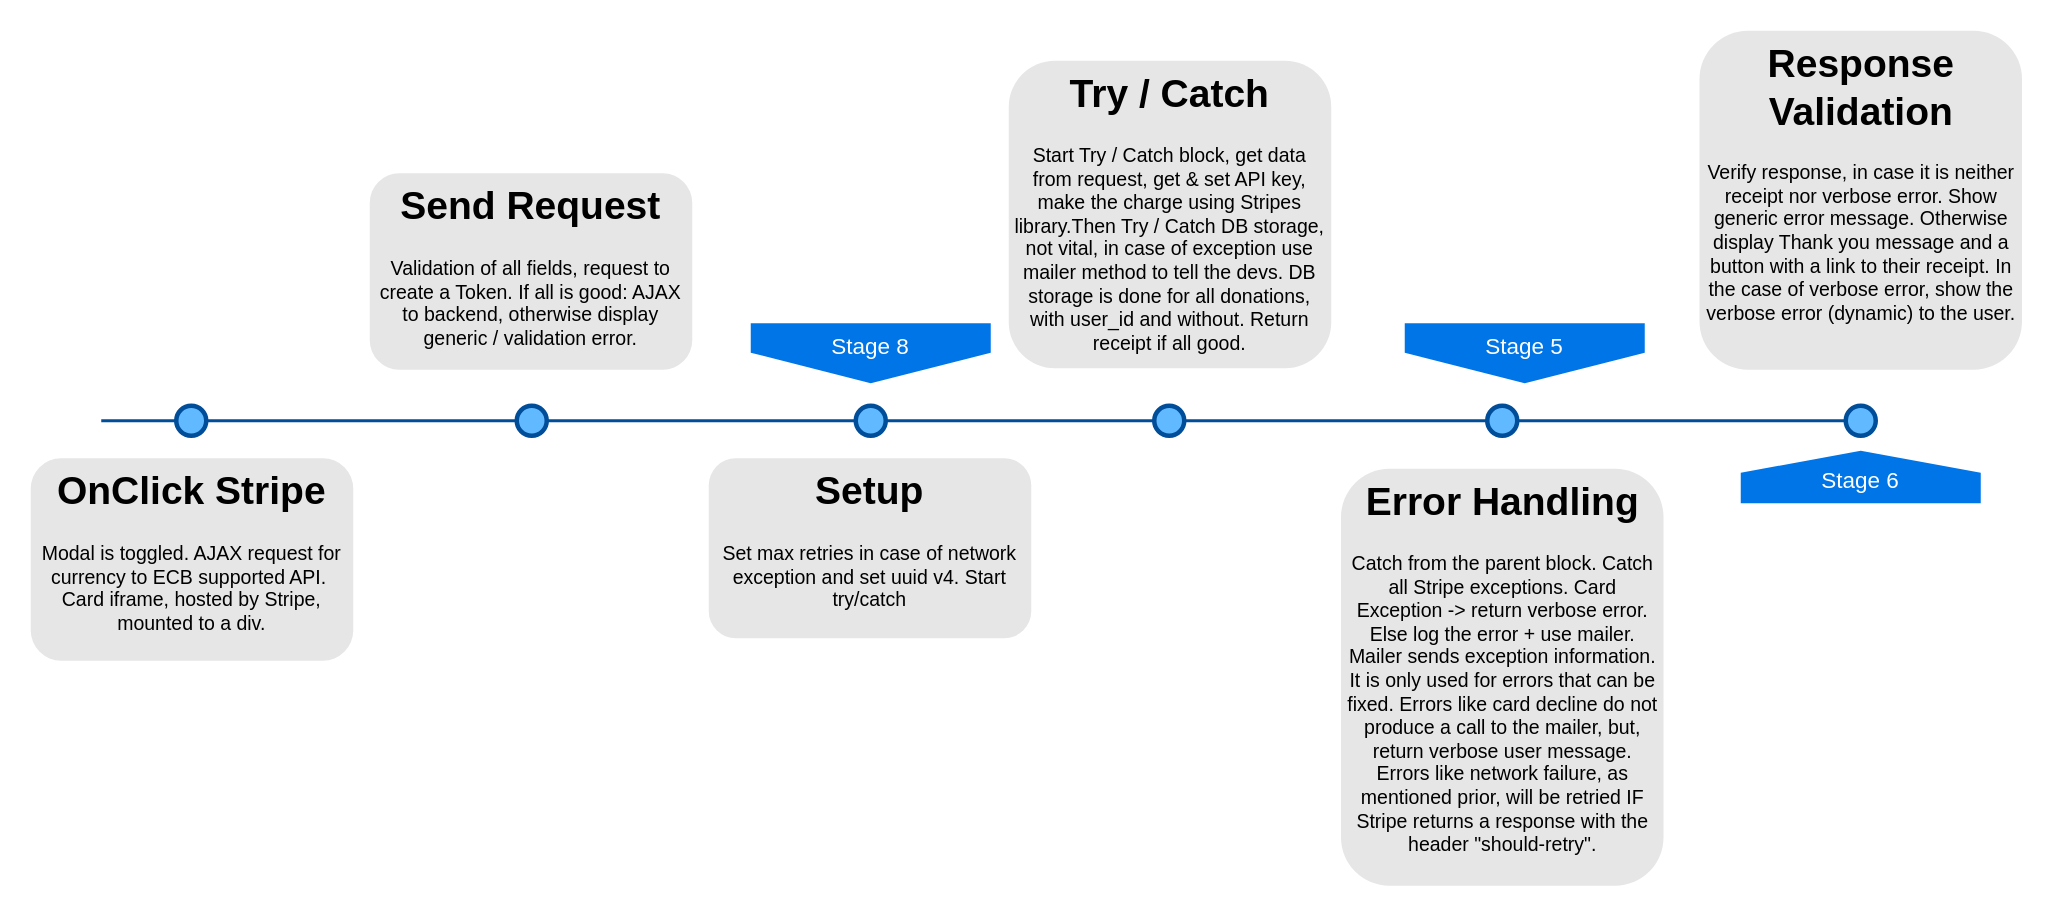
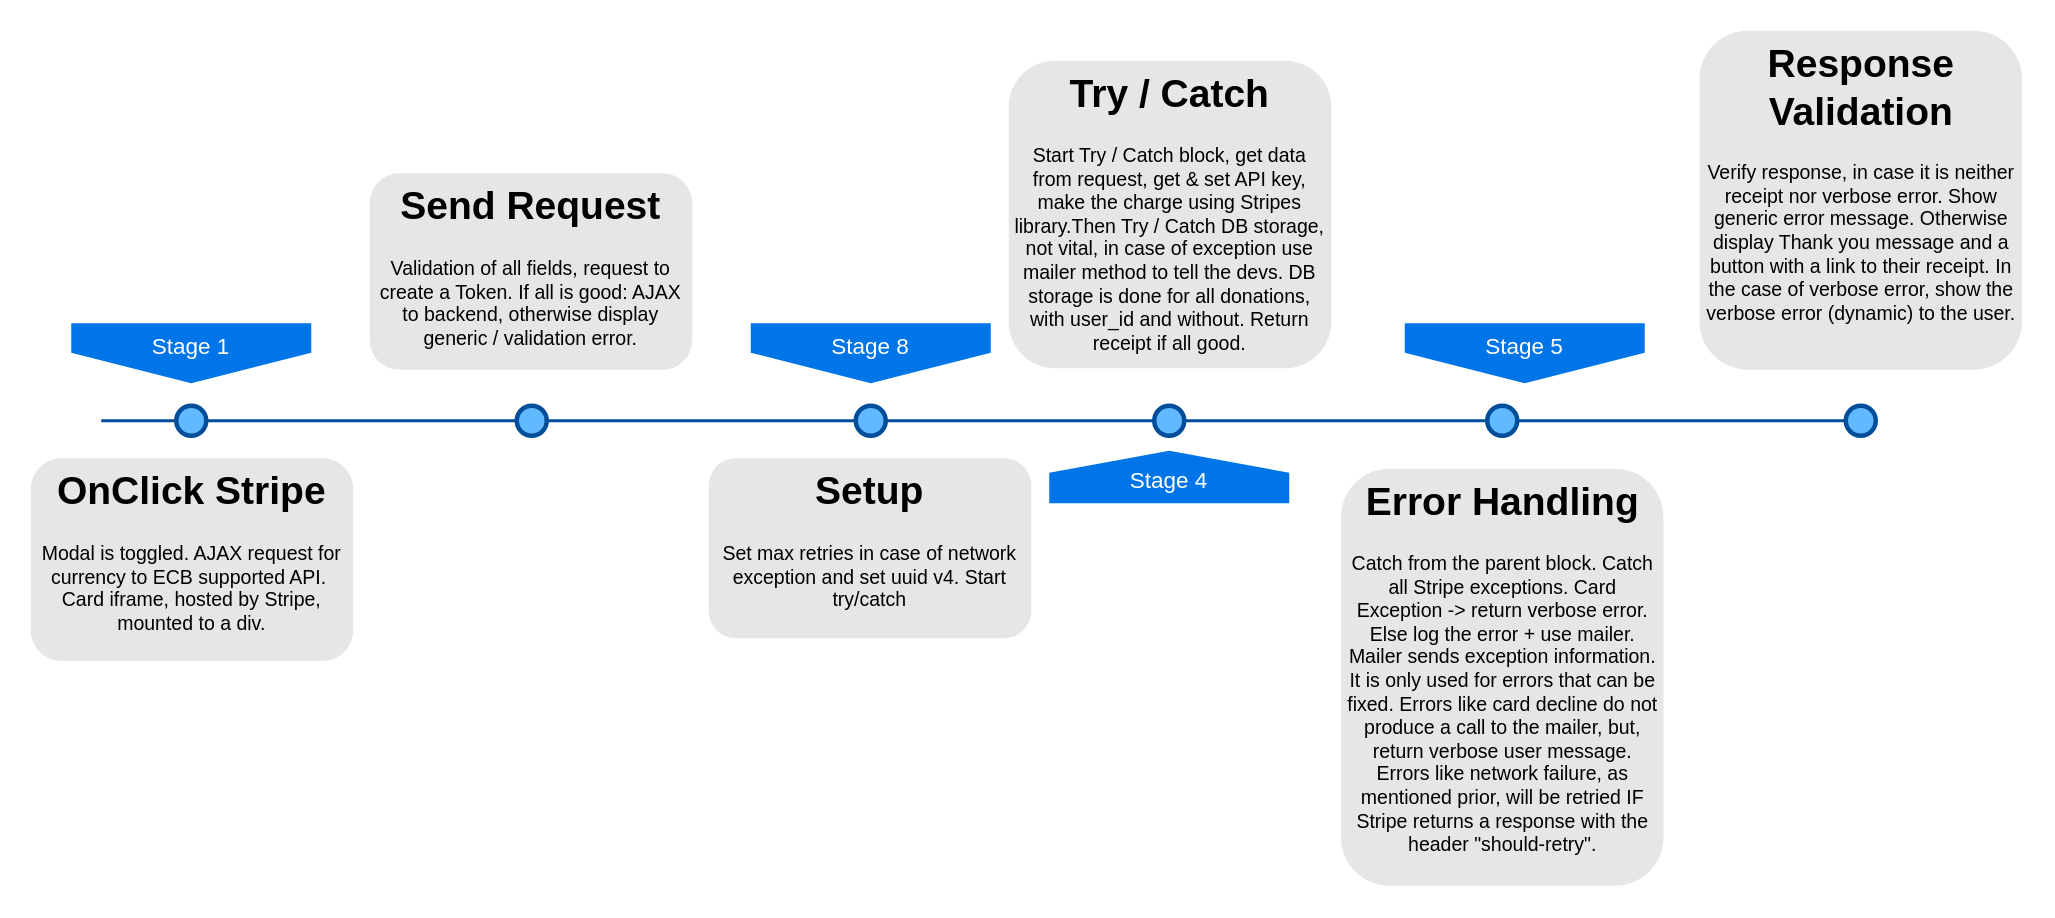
none -> (191, 353)
none -> (1169, 477)
(1861, 477) -> none
